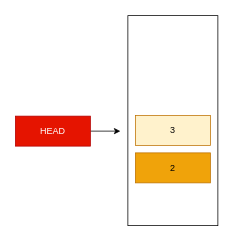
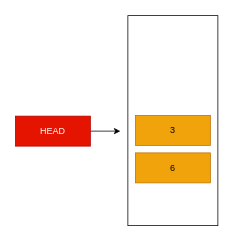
(173, 130) -> (173, 130)
(173, 168) -> (173, 168)
